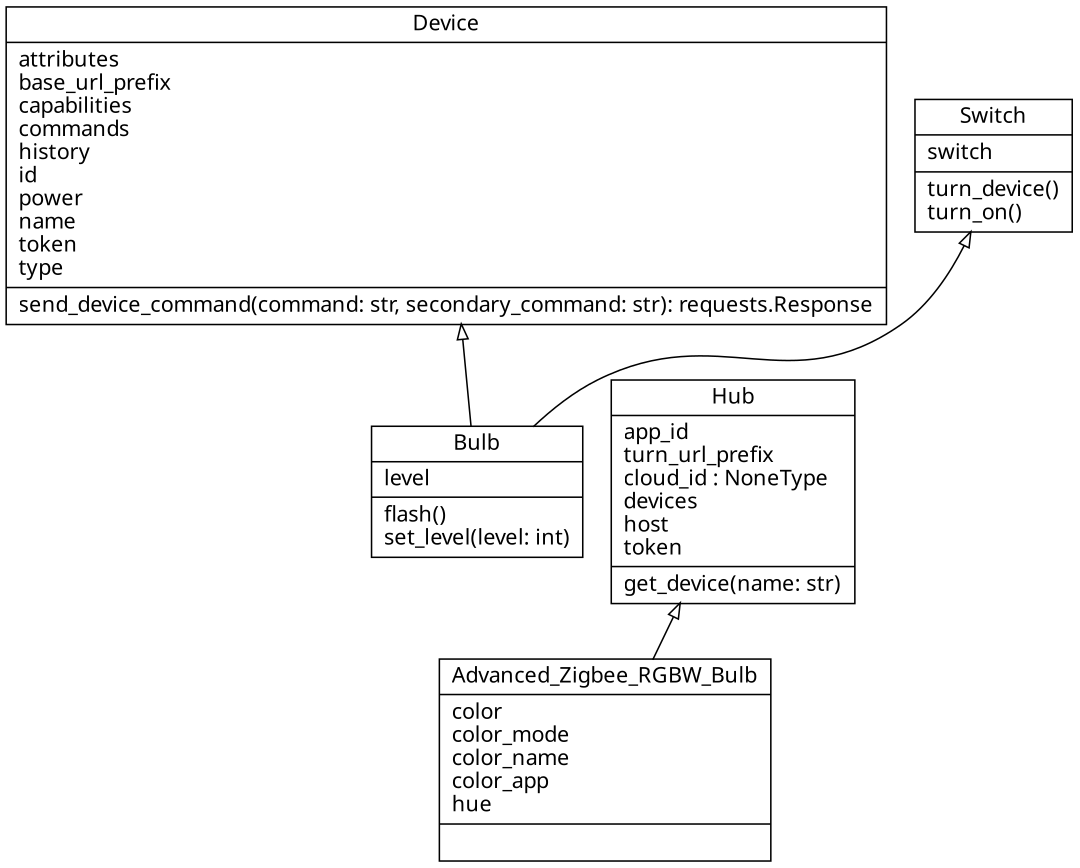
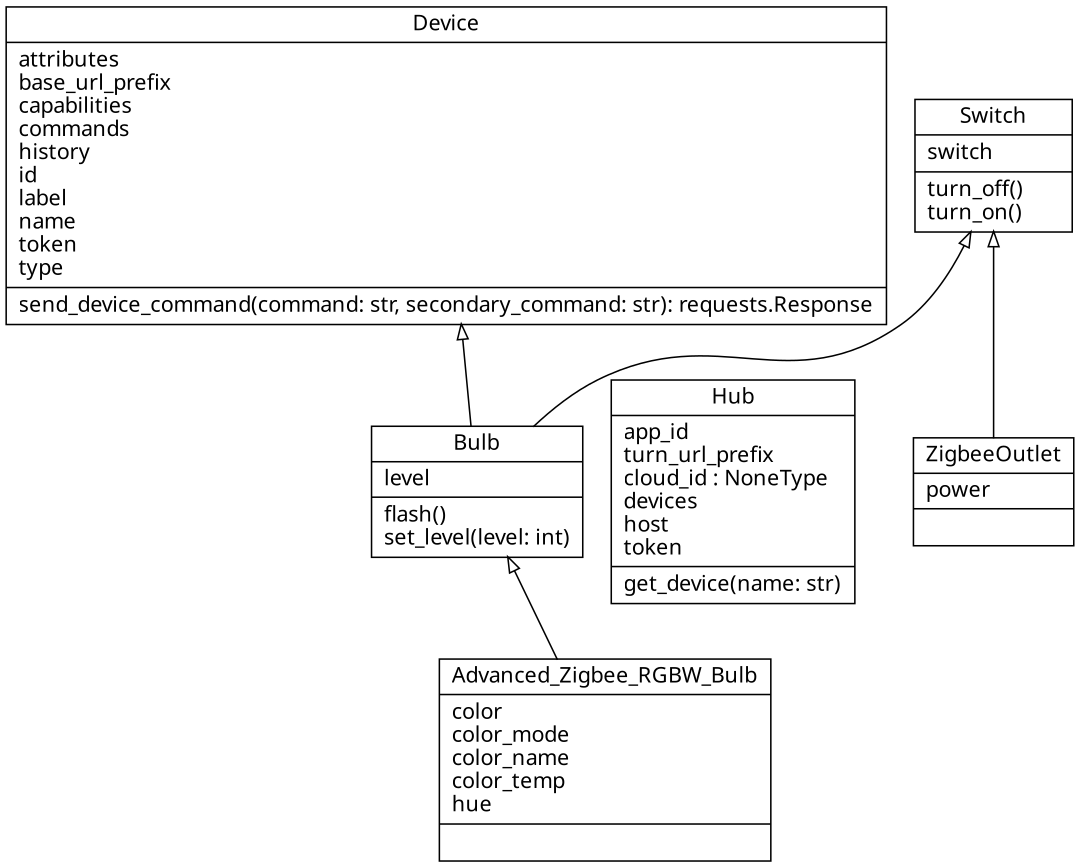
(994, 190) -> (976, 190)
(52, 199) -> (43, 199)
none -> (994, 492)
(663, 638) -> (536, 615)
(501, 782) -> (509, 782)
